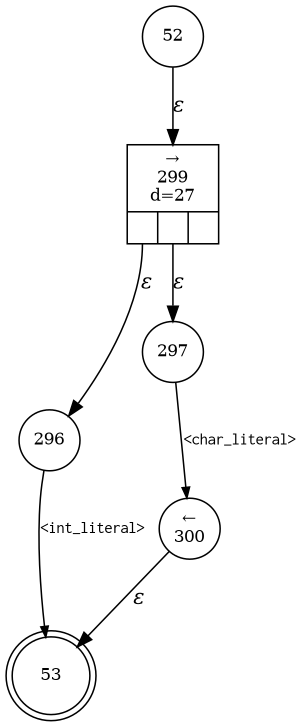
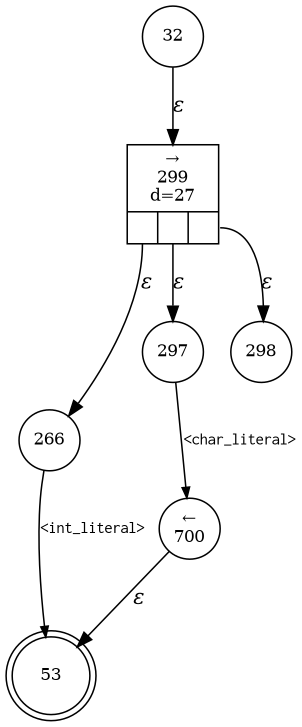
(173, 37) -> (173, 37)
none -> (261, 352)
(50, 440) -> (50, 440)
(190, 529) -> (190, 529)
